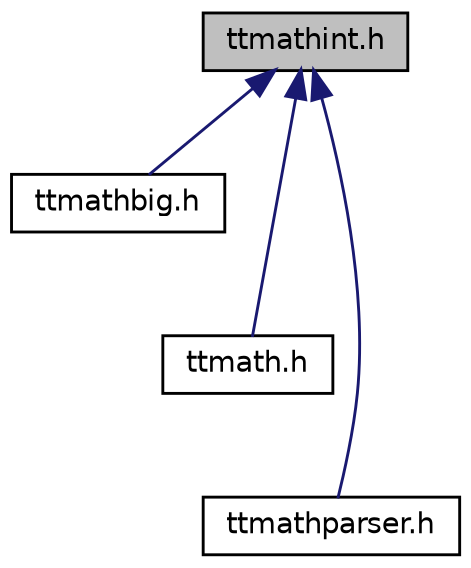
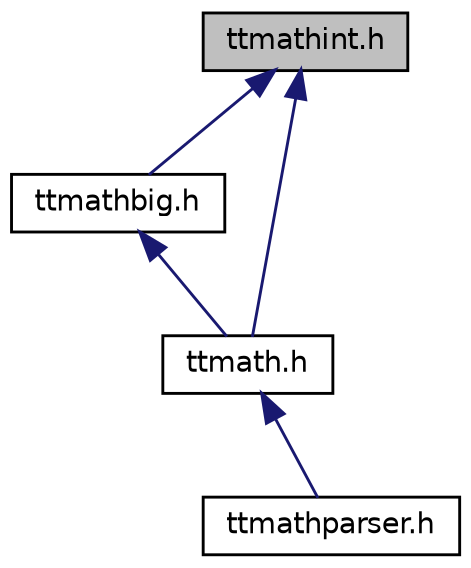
none -> (193, 296)
(358, 297) -> (297, 459)
